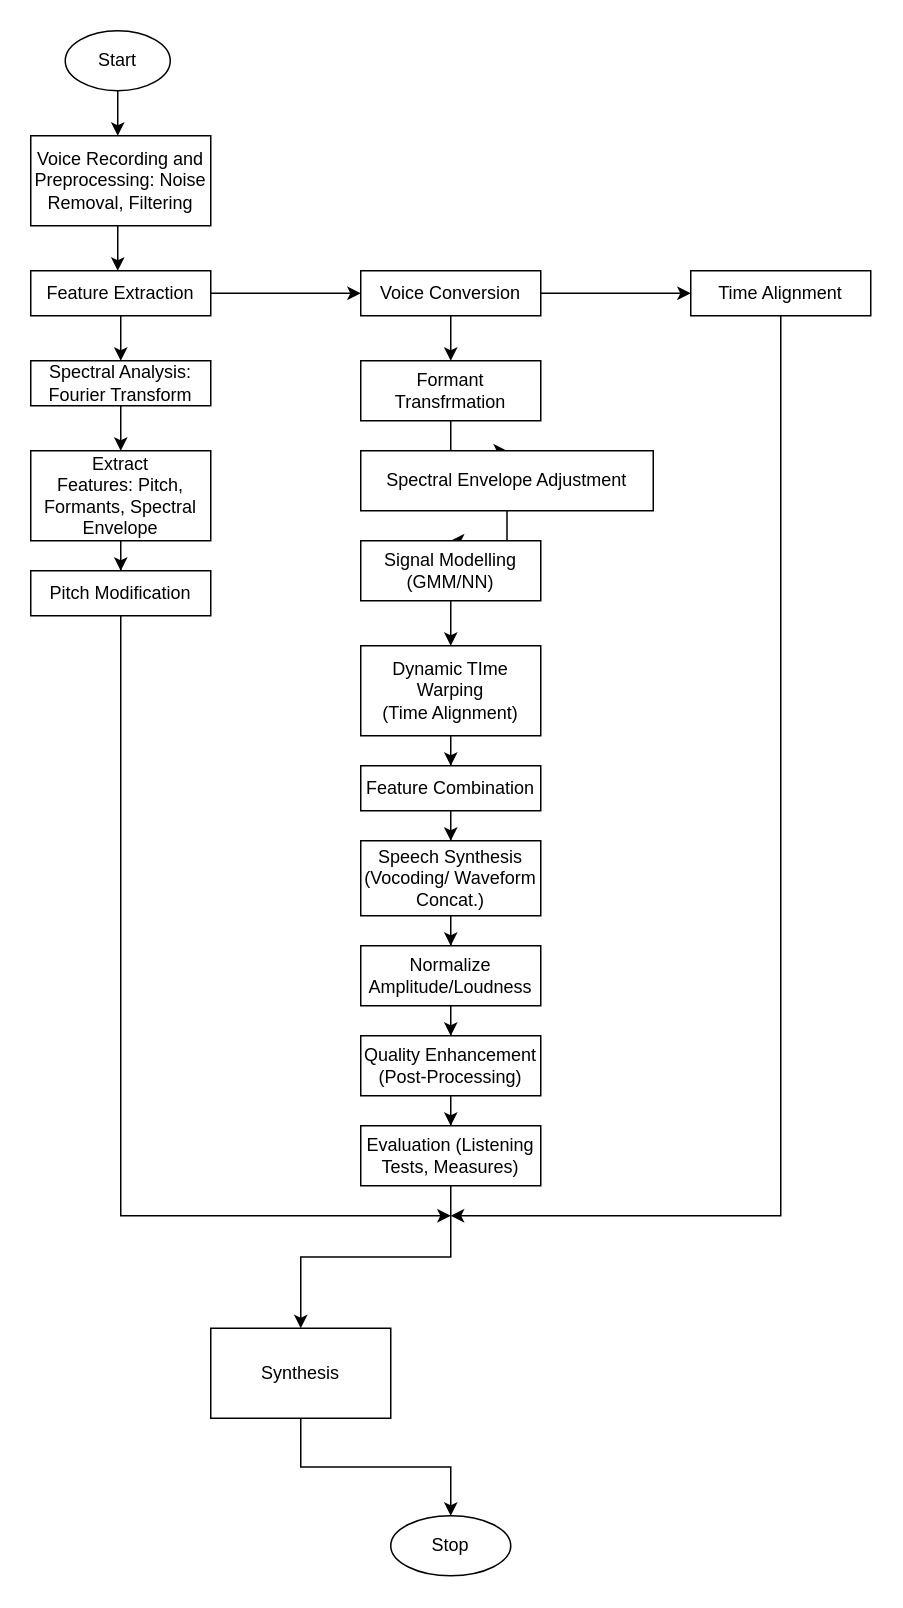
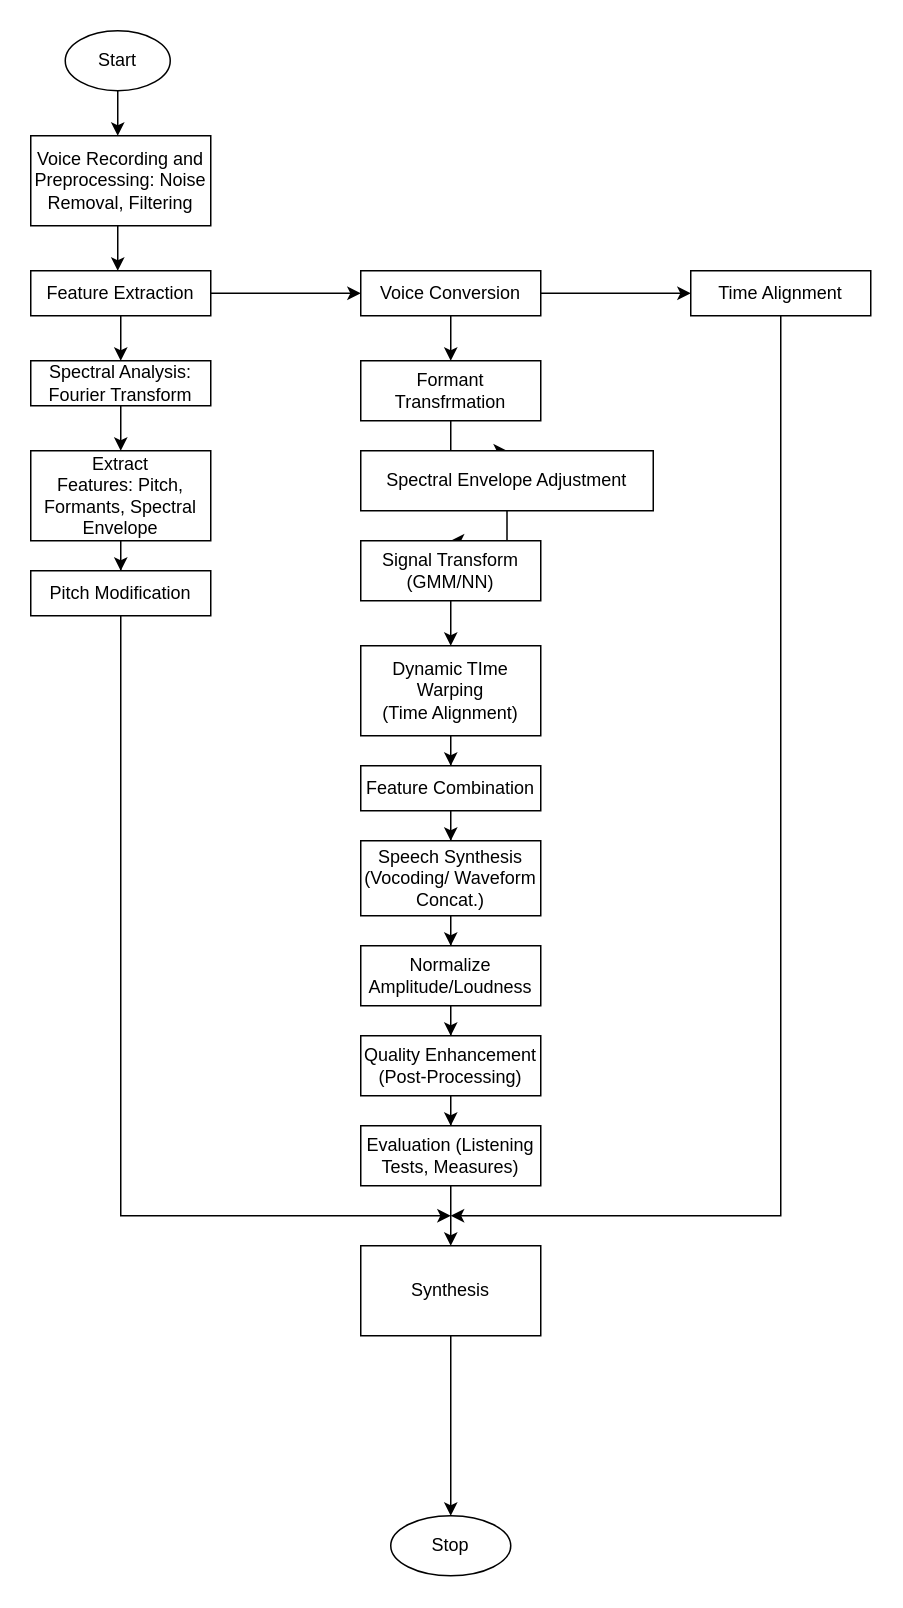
(451, 571) -> (451, 571)
(301, 1373) -> (451, 1291)
